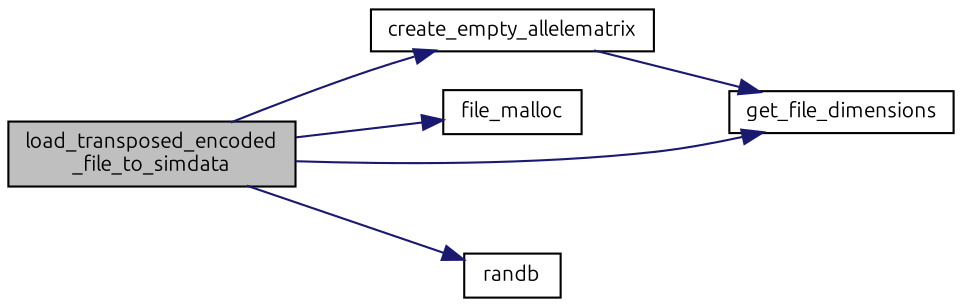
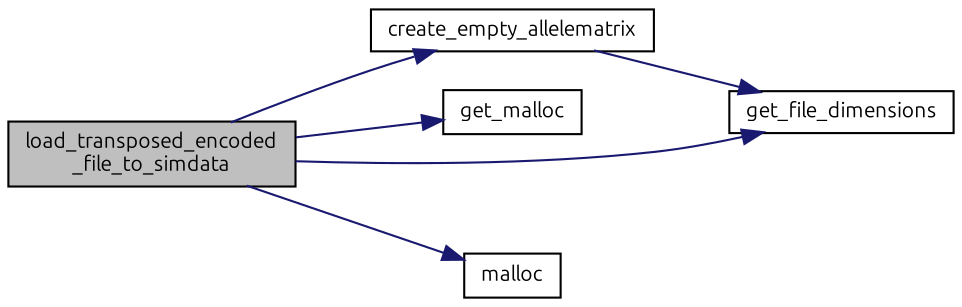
(512, 112) -> (512, 112)
(512, 276) -> (512, 276)
